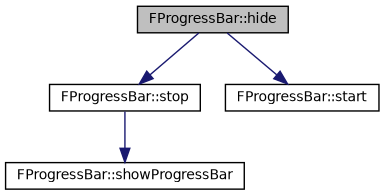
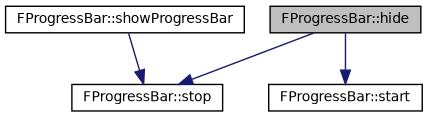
(125, 130) -> (134, 52)
